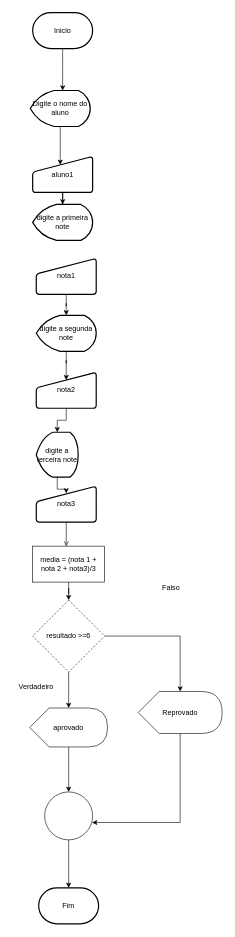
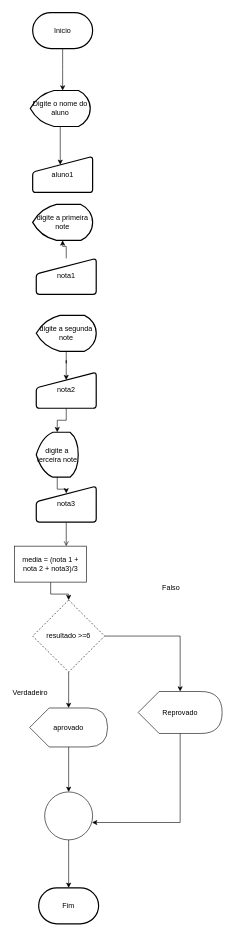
(63, 200) -> none
(66, 303) -> (65, 246)
(69, 564) -> (51, 564)
(36, 687) -> (30, 693)
